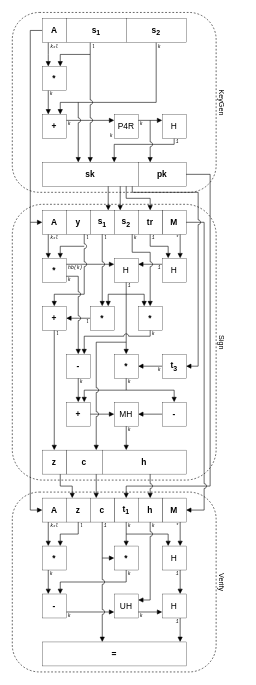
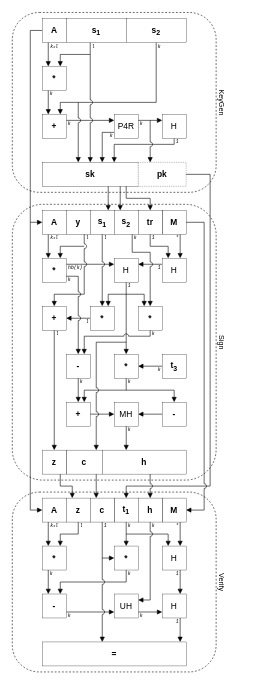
none -> (107, 132)
(162, 174) -> (162, 174)
(200, 220) -> none
